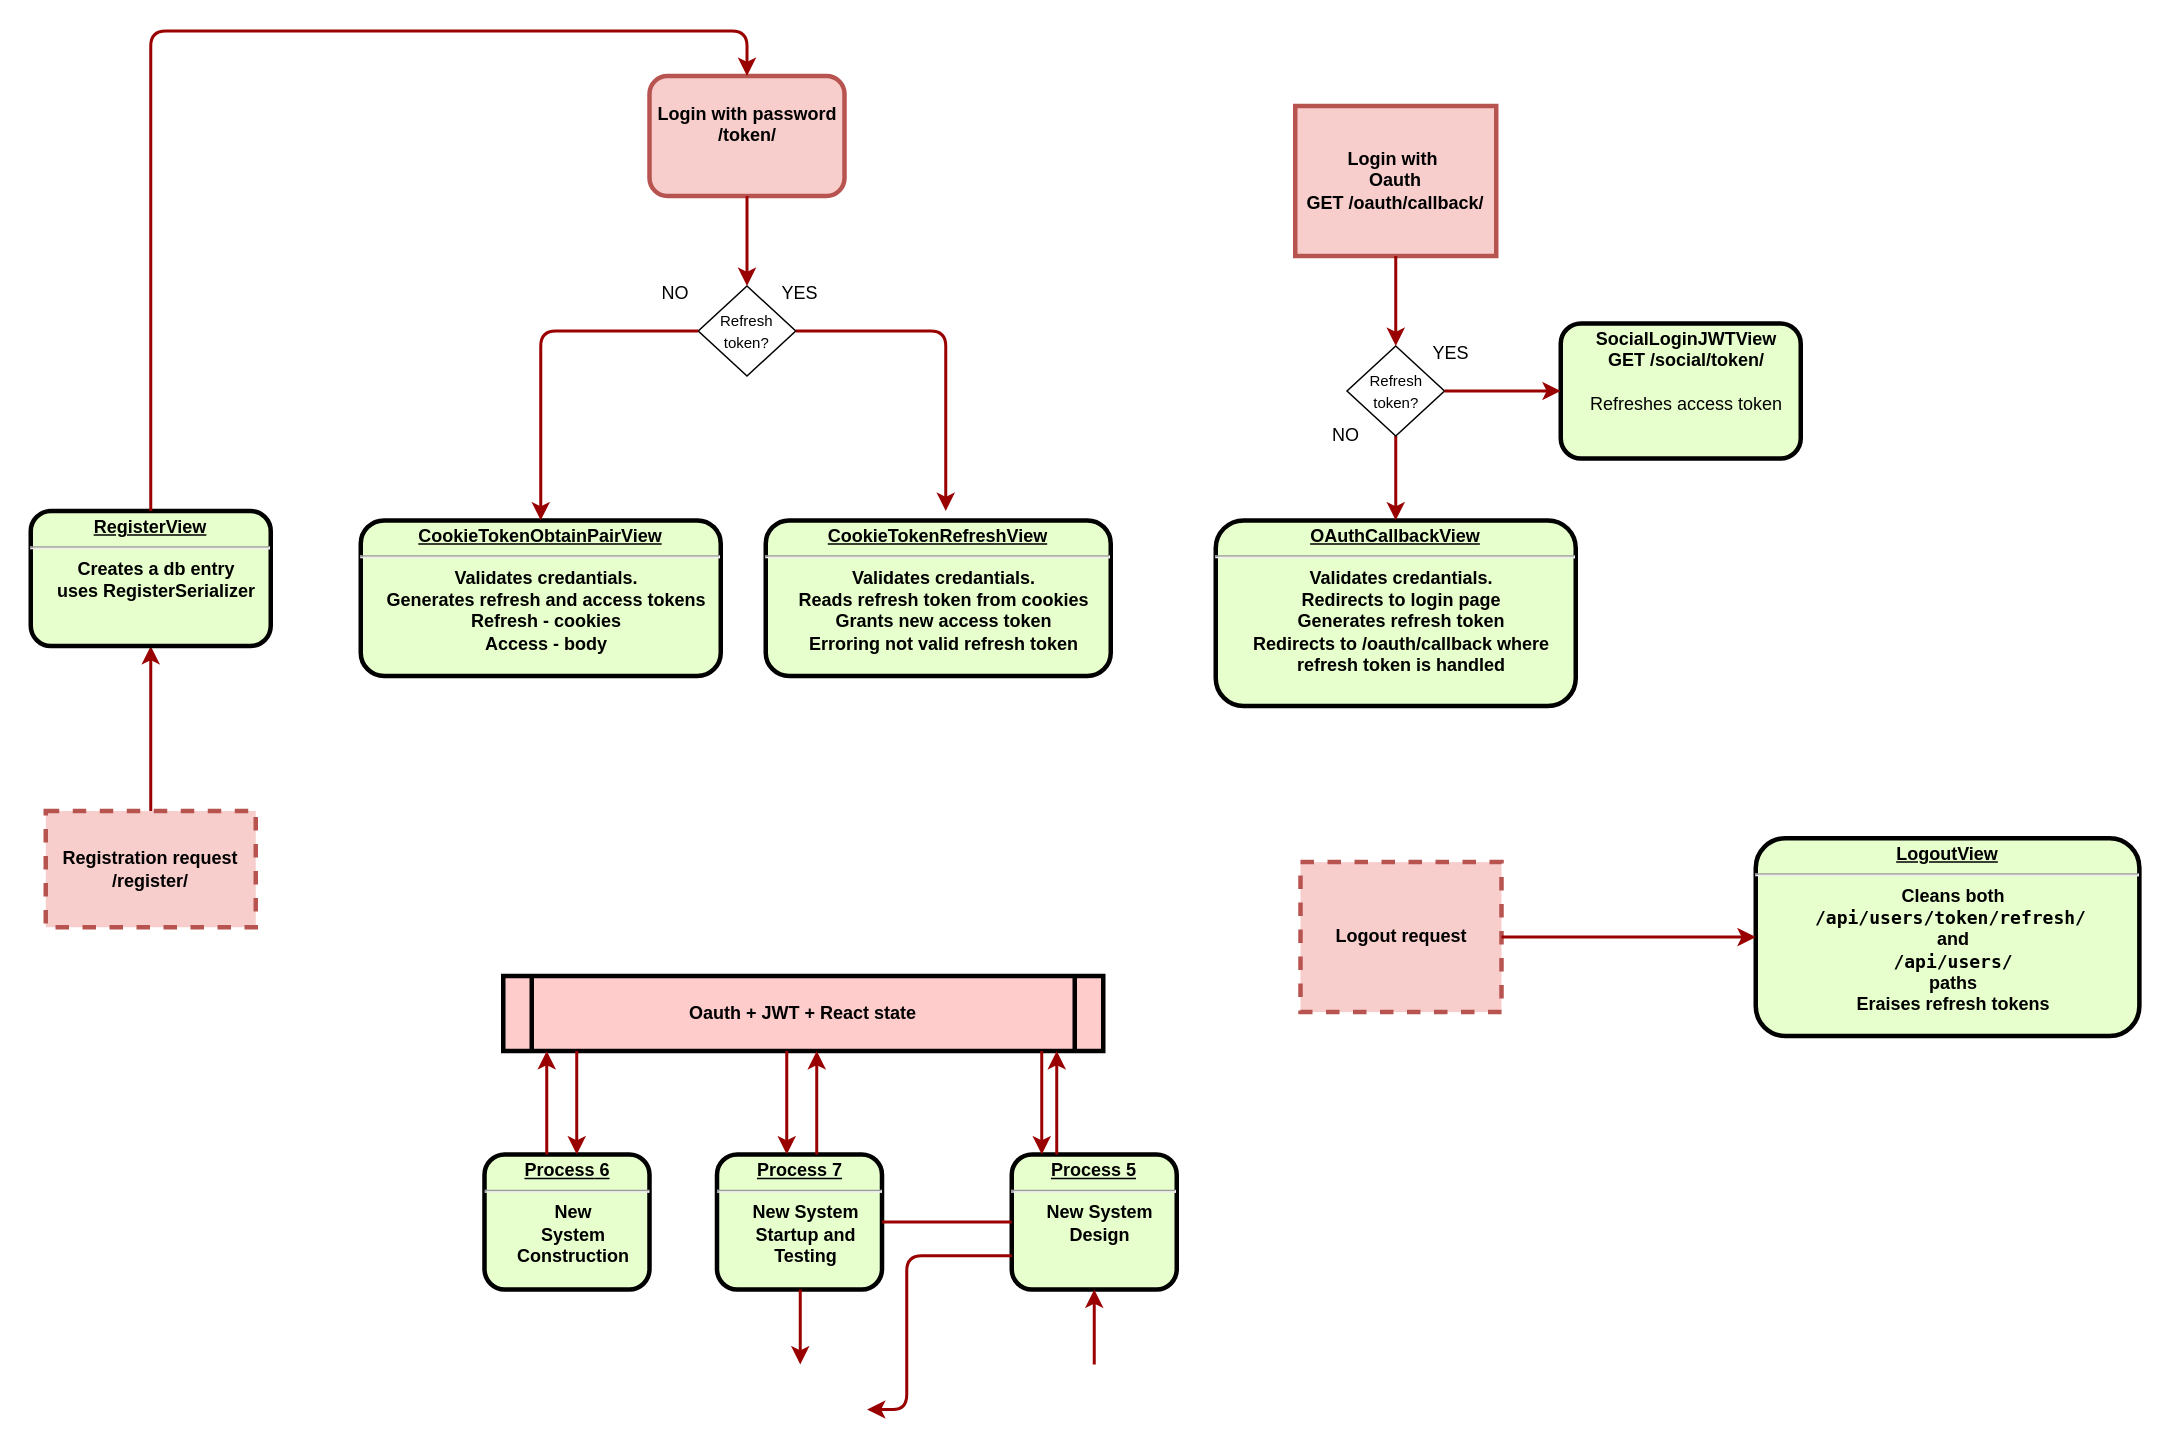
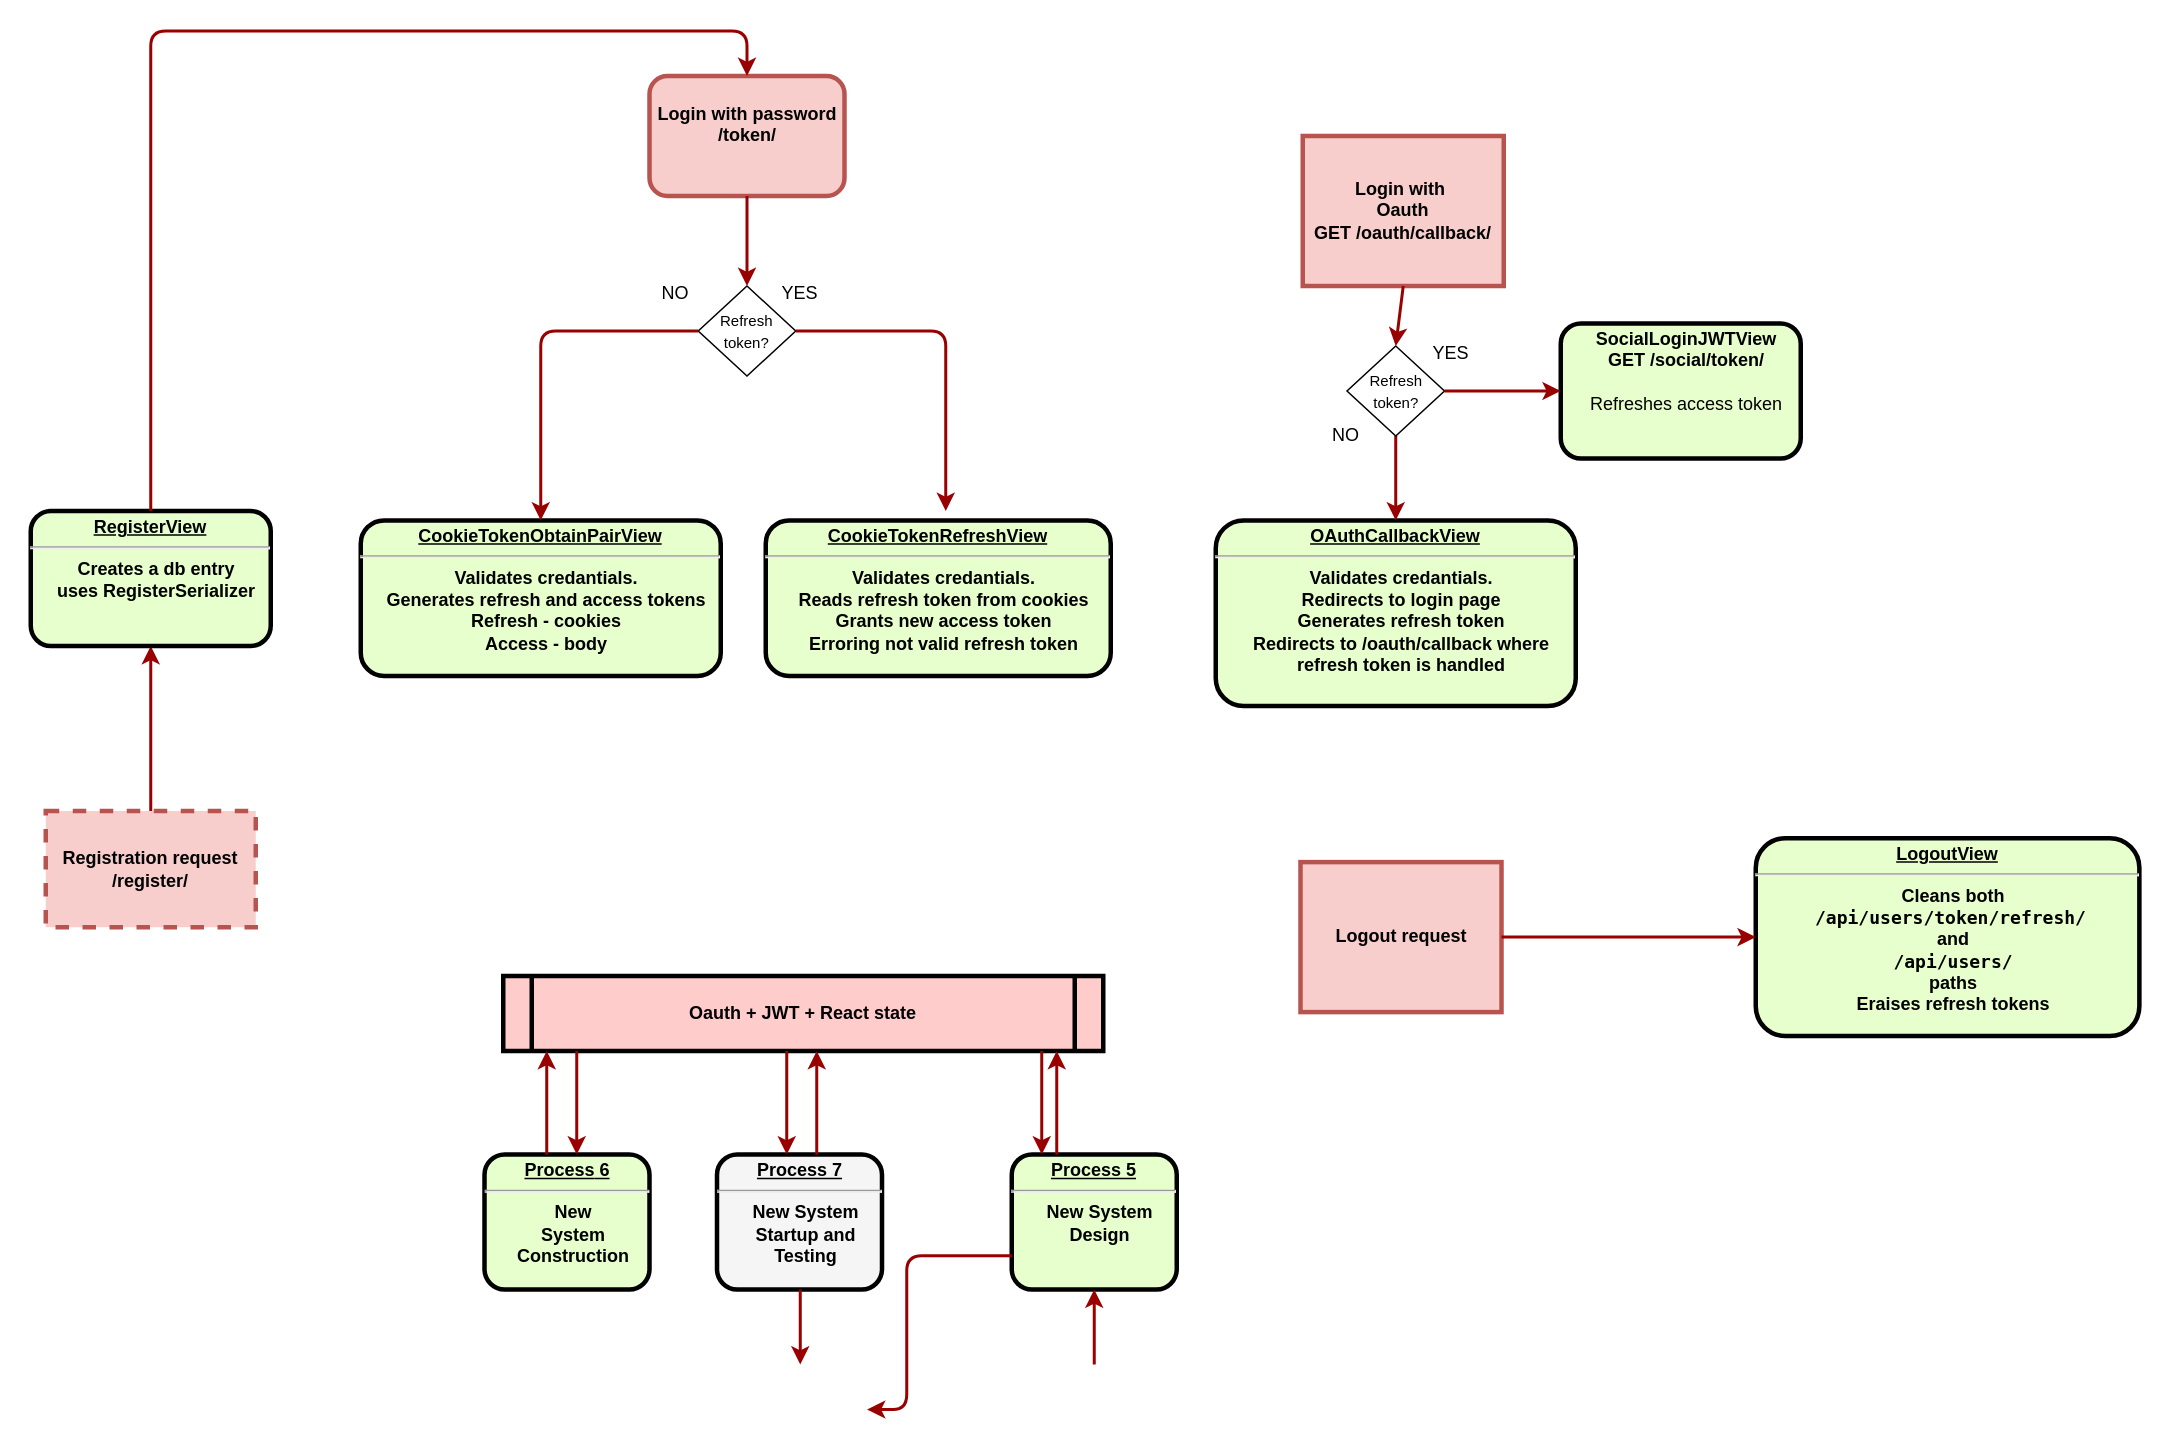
(1396, 181) -> (1403, 211)
(1401, 937) -> (1401, 937)
(800, 1222) -> (800, 1222)
(947, 1222) -> none
